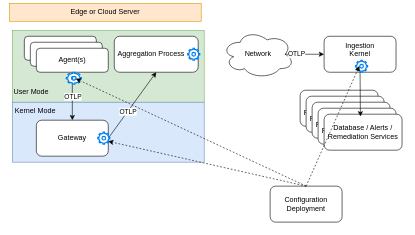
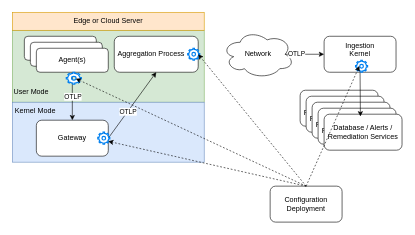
(105, 12) -> (108, 21)
none -> (290, 166)
